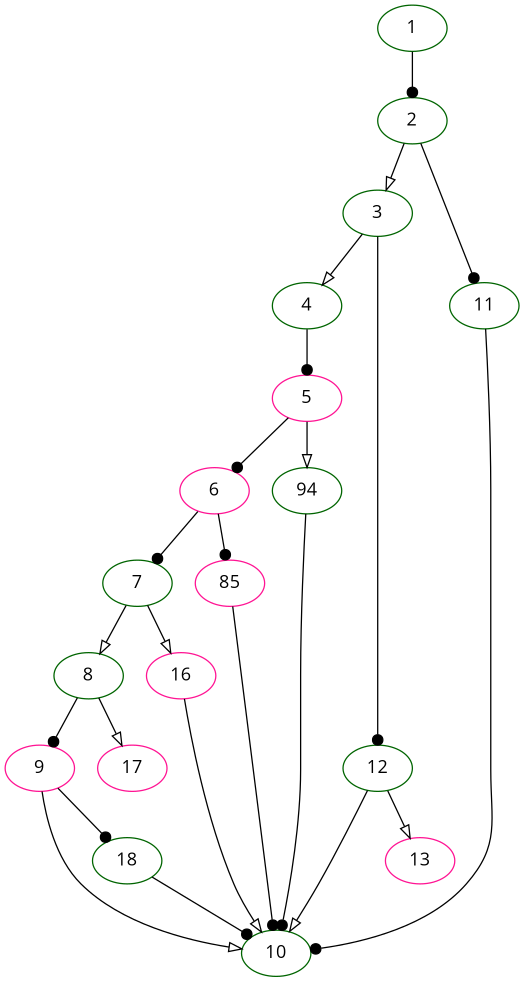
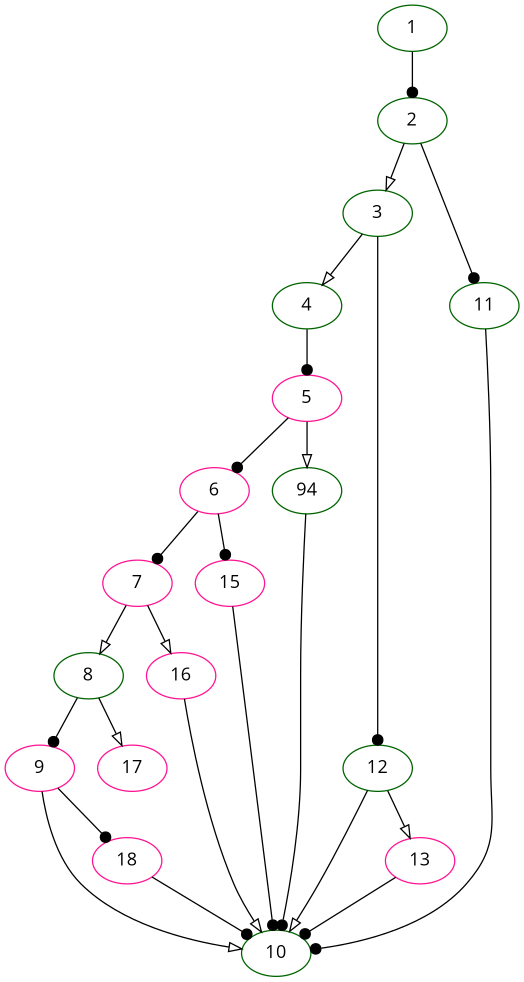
(137, 583) -> (137, 583)
(230, 583) -> (230, 583)
(127, 861) -> (127, 861)
none -> (353, 904)
